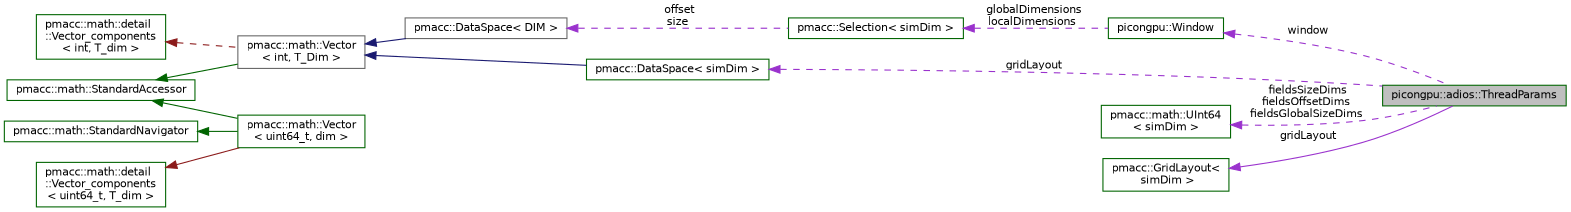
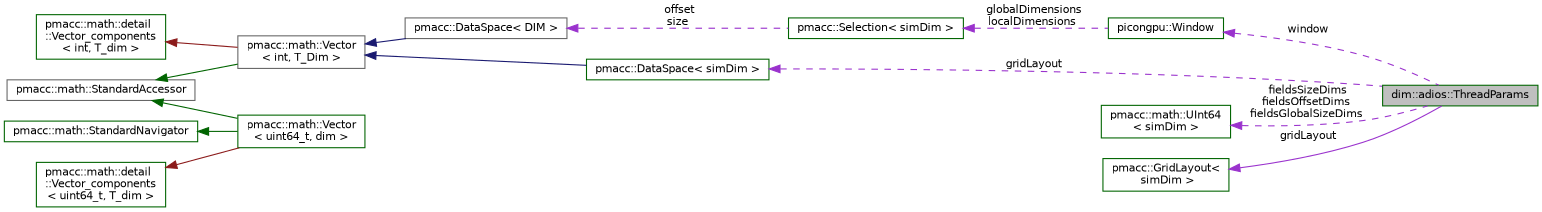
(207, 45) -> (207, 45)
(101, 90) -> (101, 90)
(1474, 96) -> (1460, 96)
